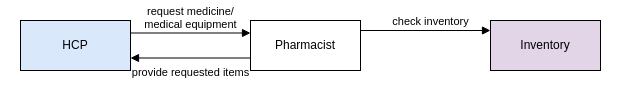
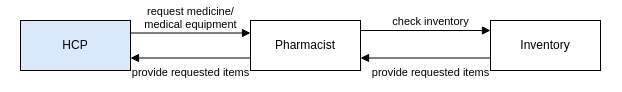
(546, 46) -> (546, 46)
none -> (430, 58)
